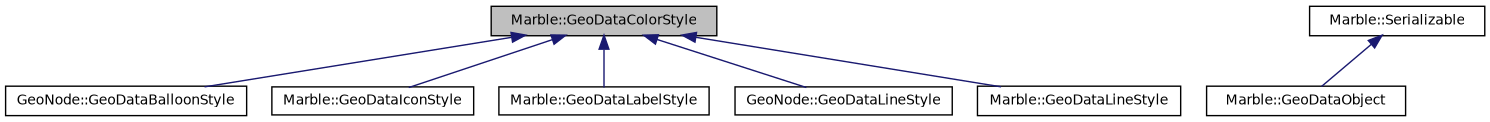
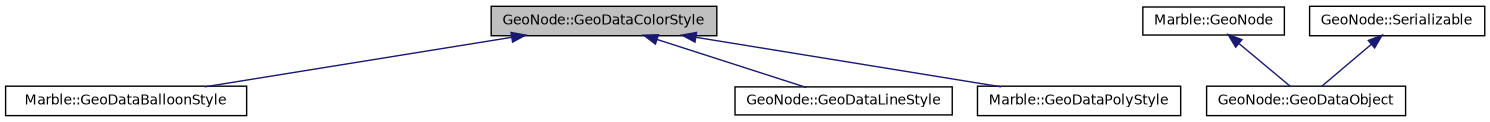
(604, 21) -> (604, 21)
none -> (1214, 21)
(1397, 21) -> (1397, 21)
(126, 101) -> (126, 101)
(373, 101) -> none
(604, 101) -> none
(1079, 101) -> (1079, 101)
(1306, 101) -> (1306, 101)
